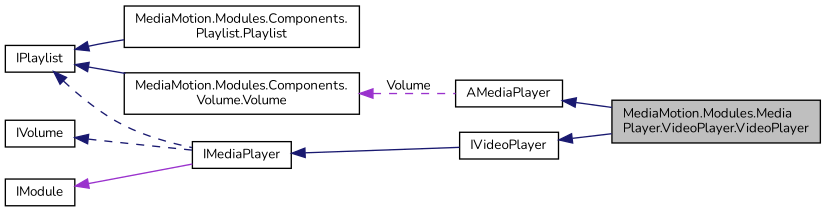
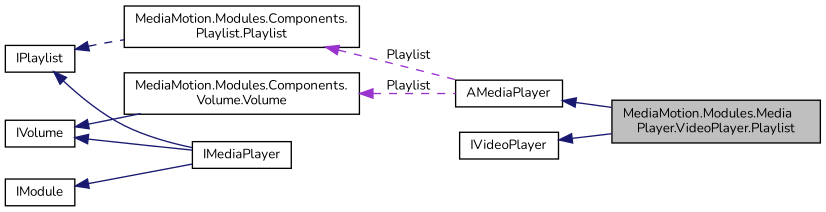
(106, 43) -> (106, 43)
none -> (399, 65)
(107, 70) -> (125, 117)
(408, 86) -> (408, 86)
(716, 122) -> (716, 122)
(122, 125) -> (126, 126)
(140, 145) -> (140, 145)
(382, 150) -> none
(140, 174) -> (140, 174)
